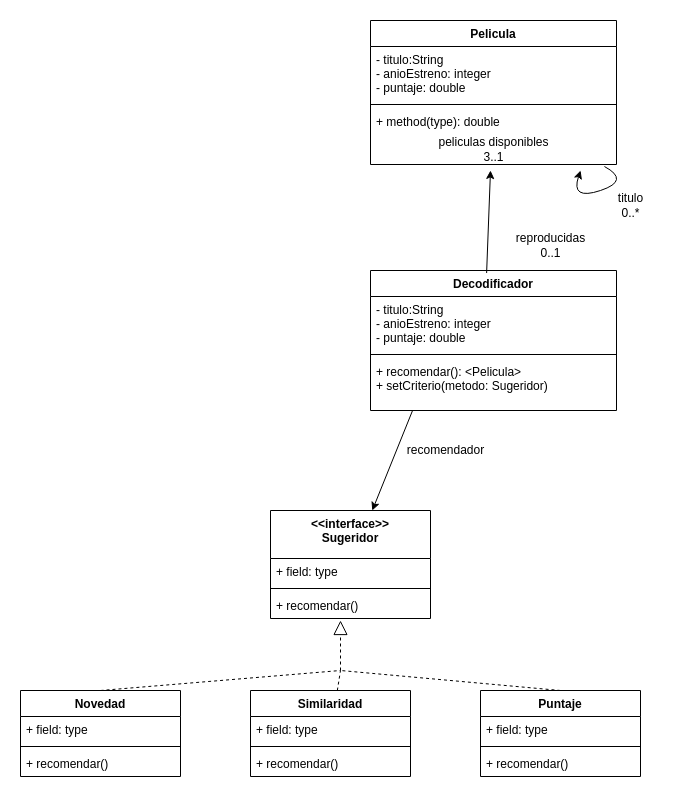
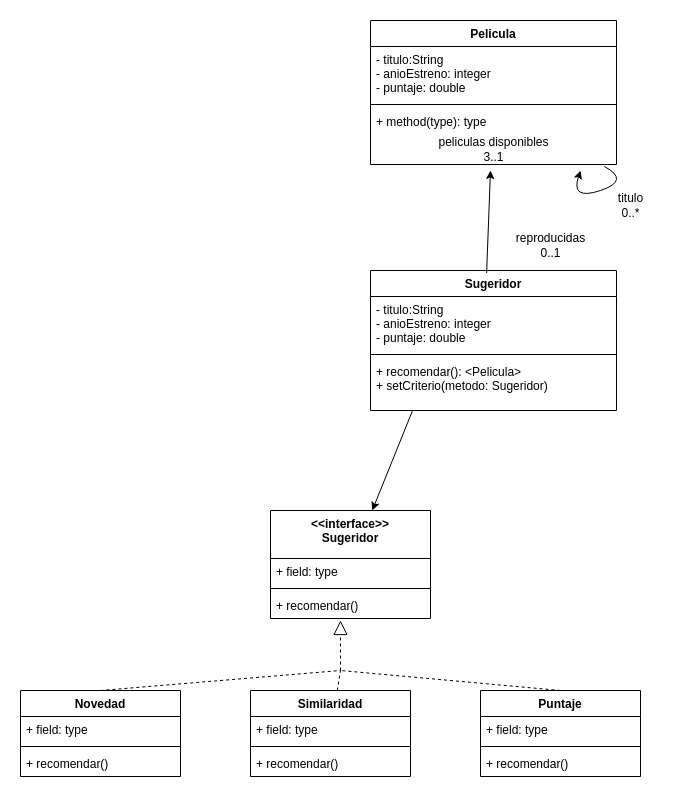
(444, 122) -> (439, 122)
(493, 284) -> (493, 284)
(446, 451) -> none
